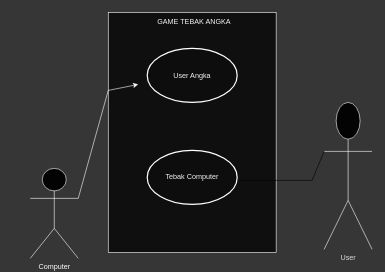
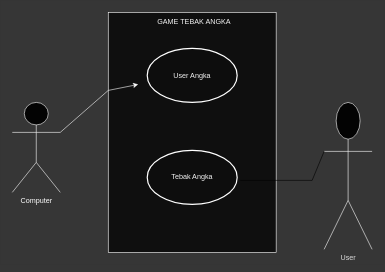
(192, 177) -> (192, 177)
(54, 213) -> (36, 147)
